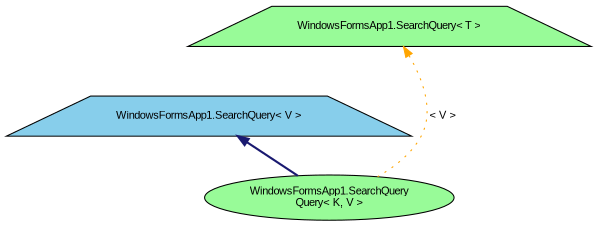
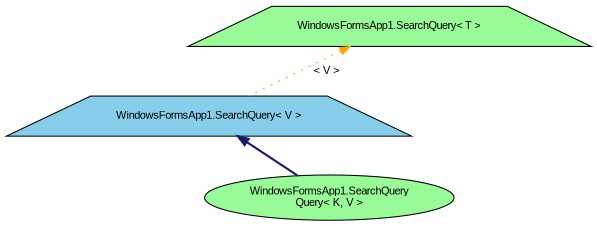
(425, 125) -> (295, 74)
